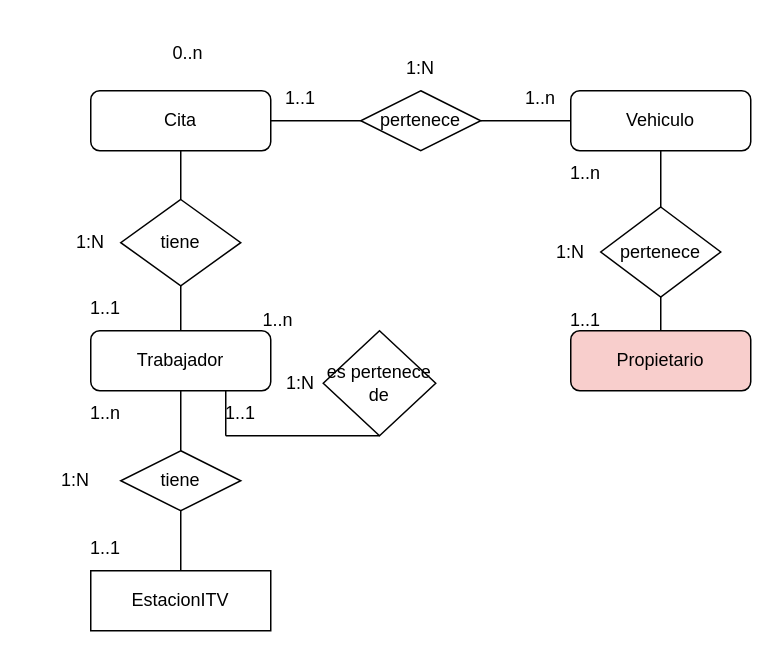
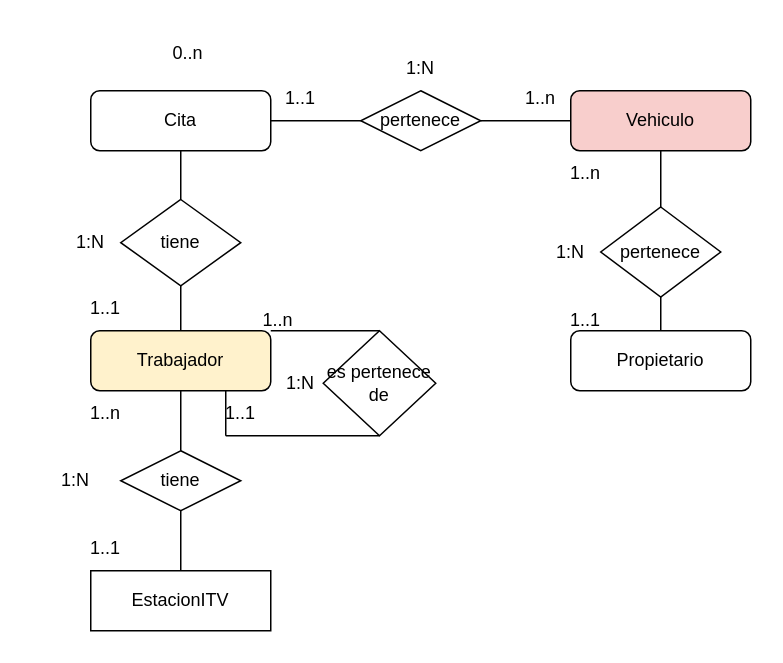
(661, 121) -> (661, 121)
none -> (325, 331)
(181, 361) -> (181, 361)
(661, 361) -> (661, 361)
